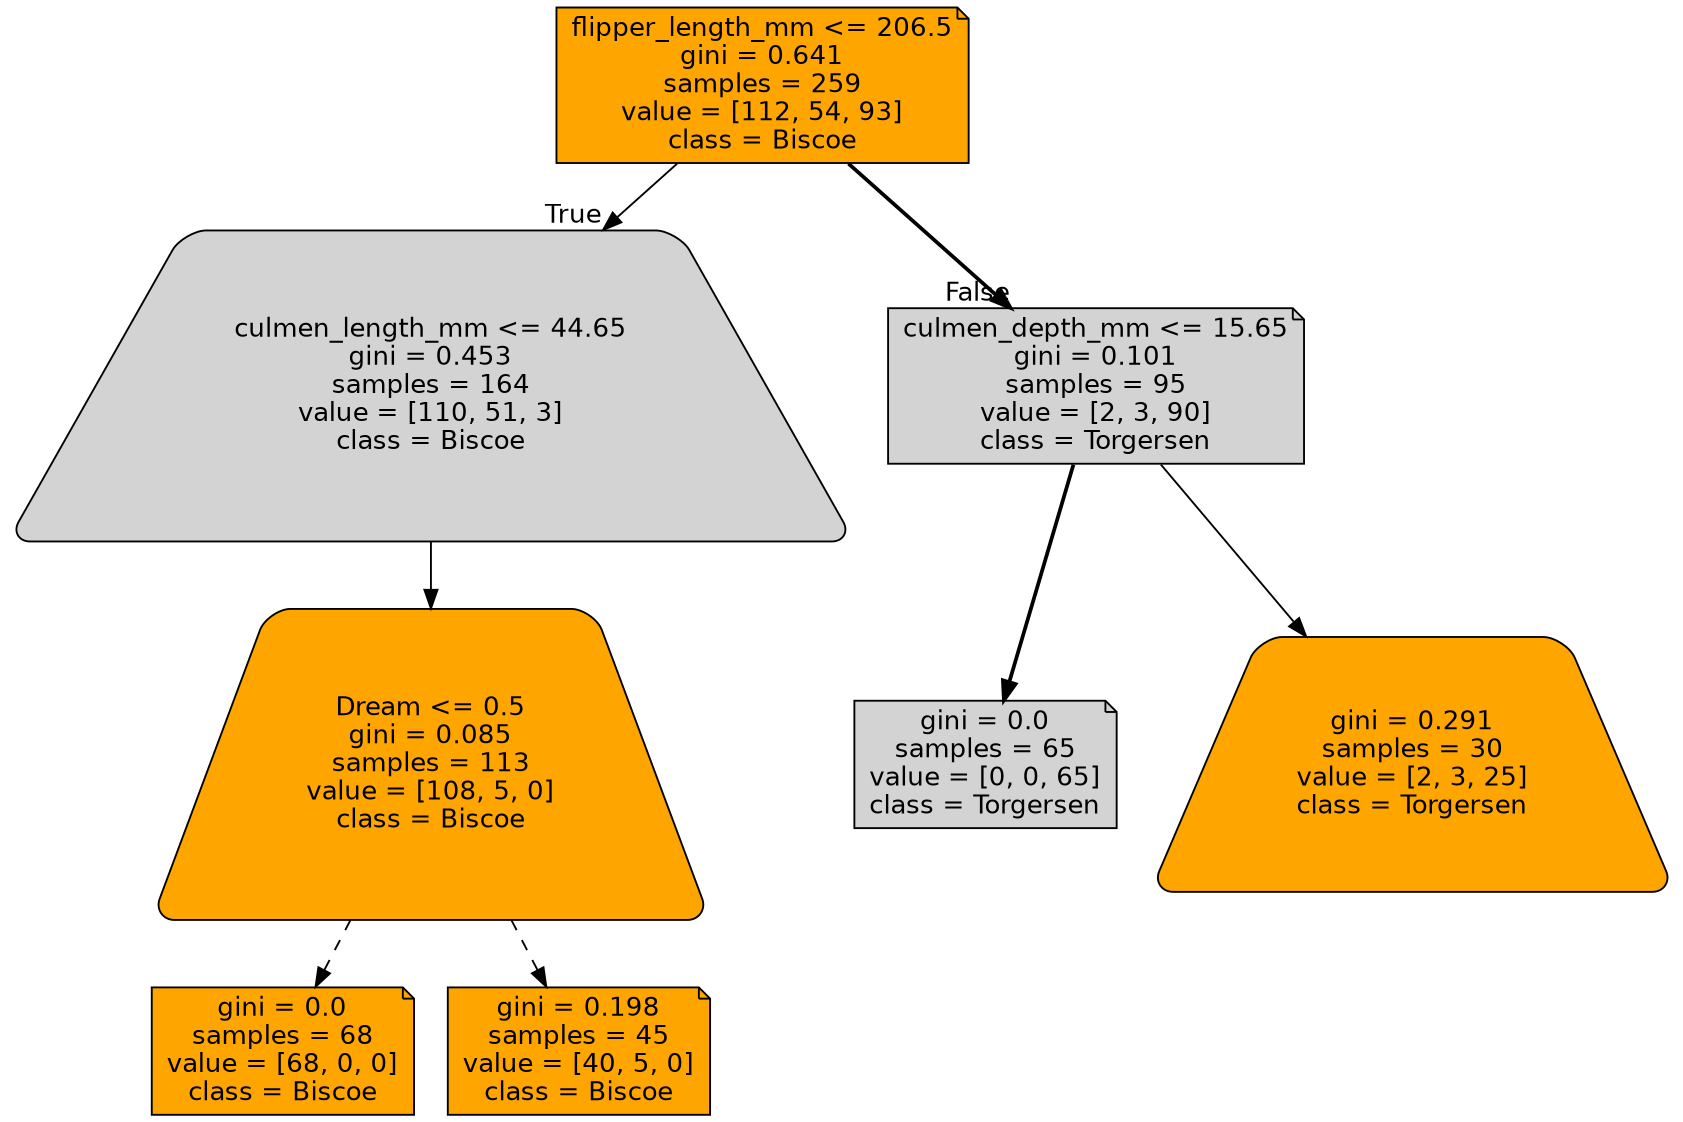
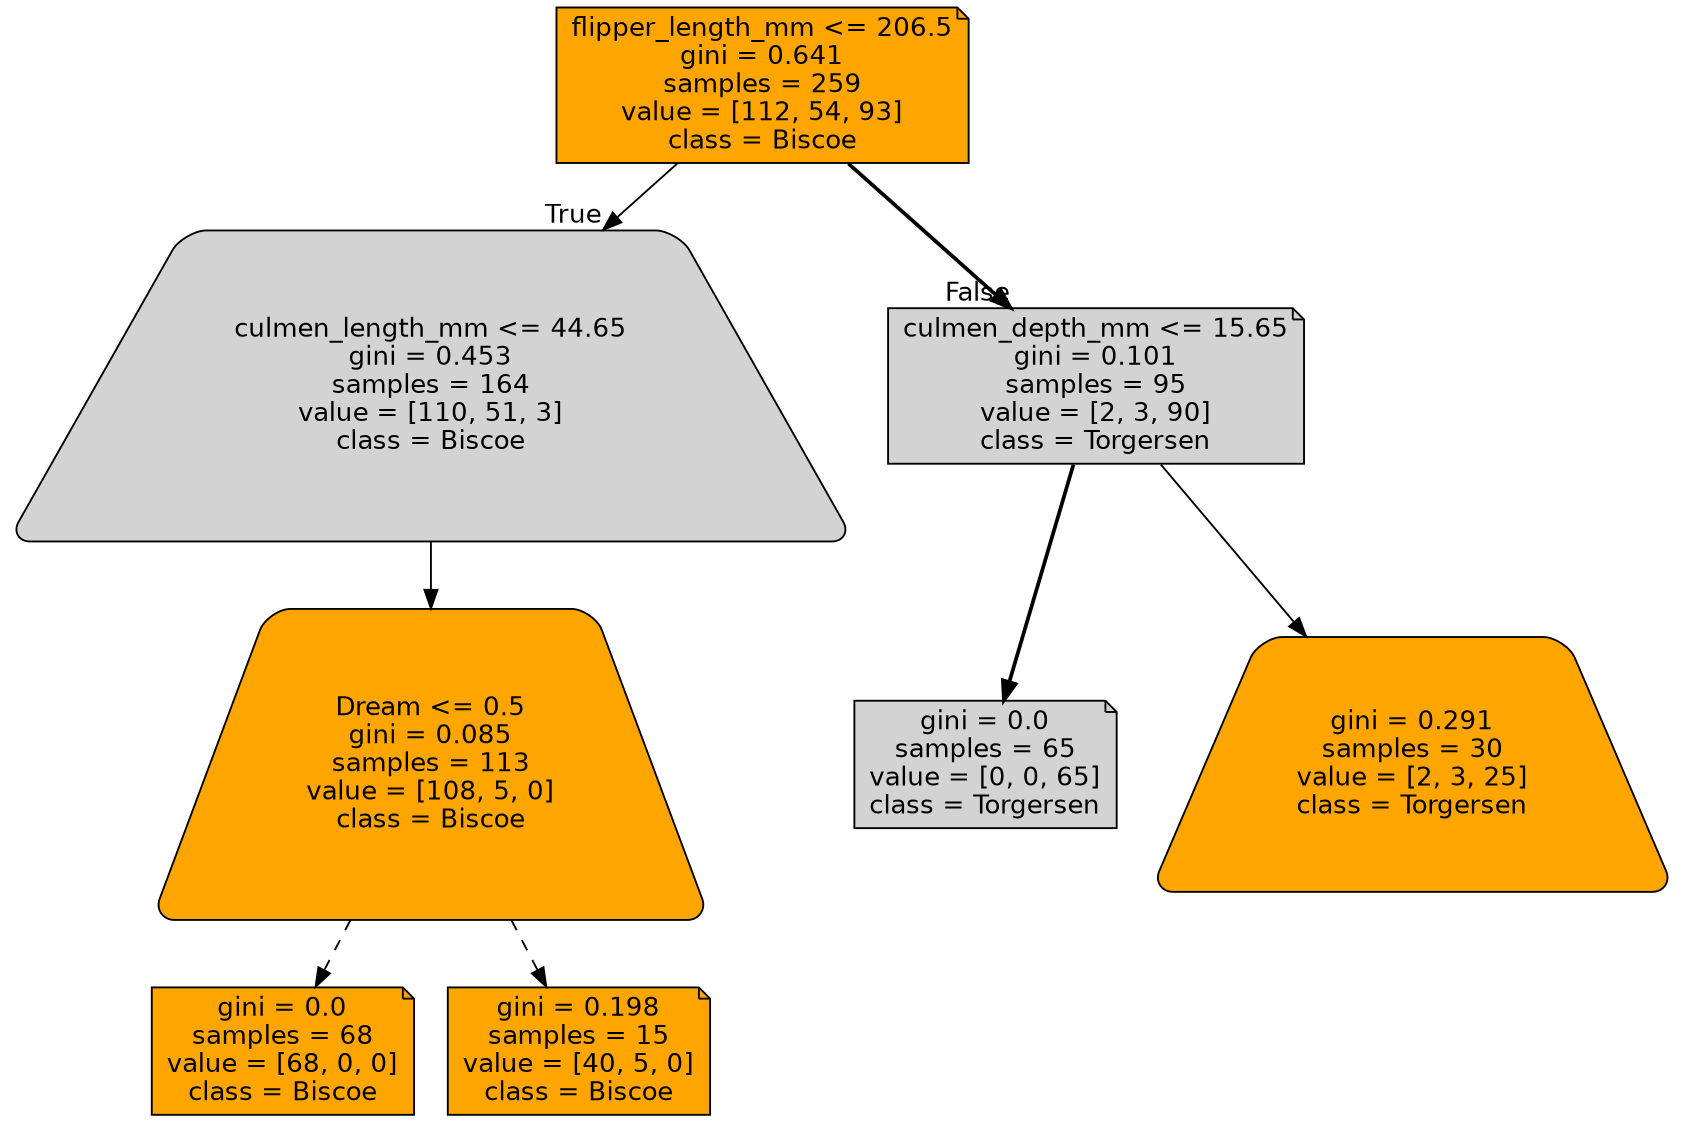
(579, 1051) -> (579, 1051)
